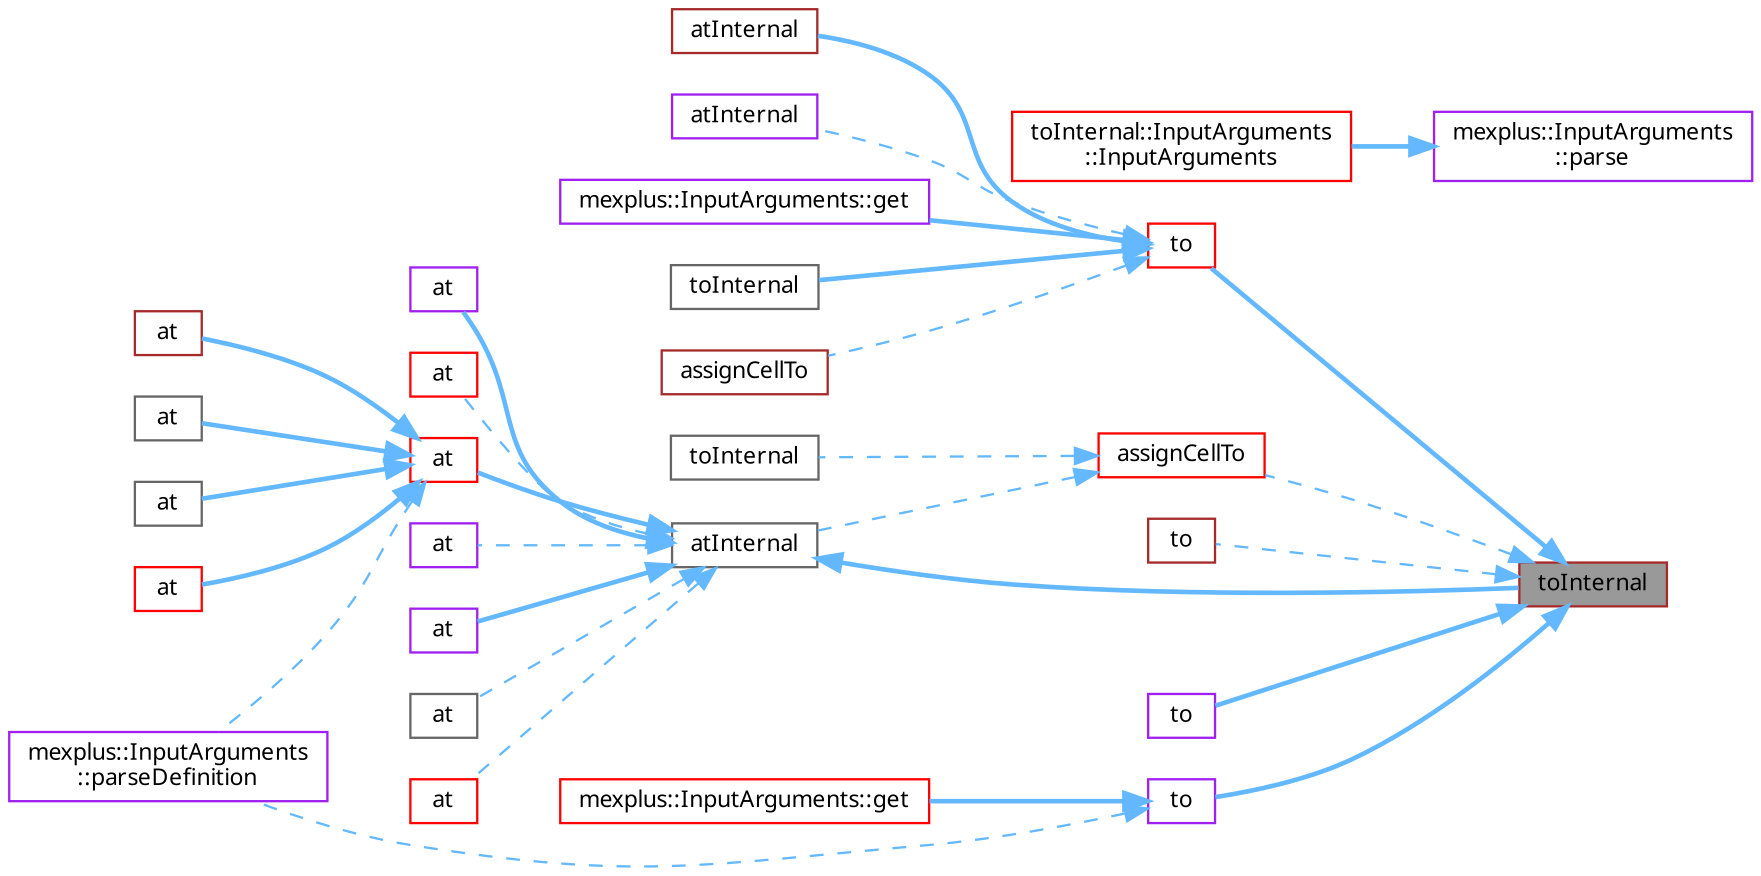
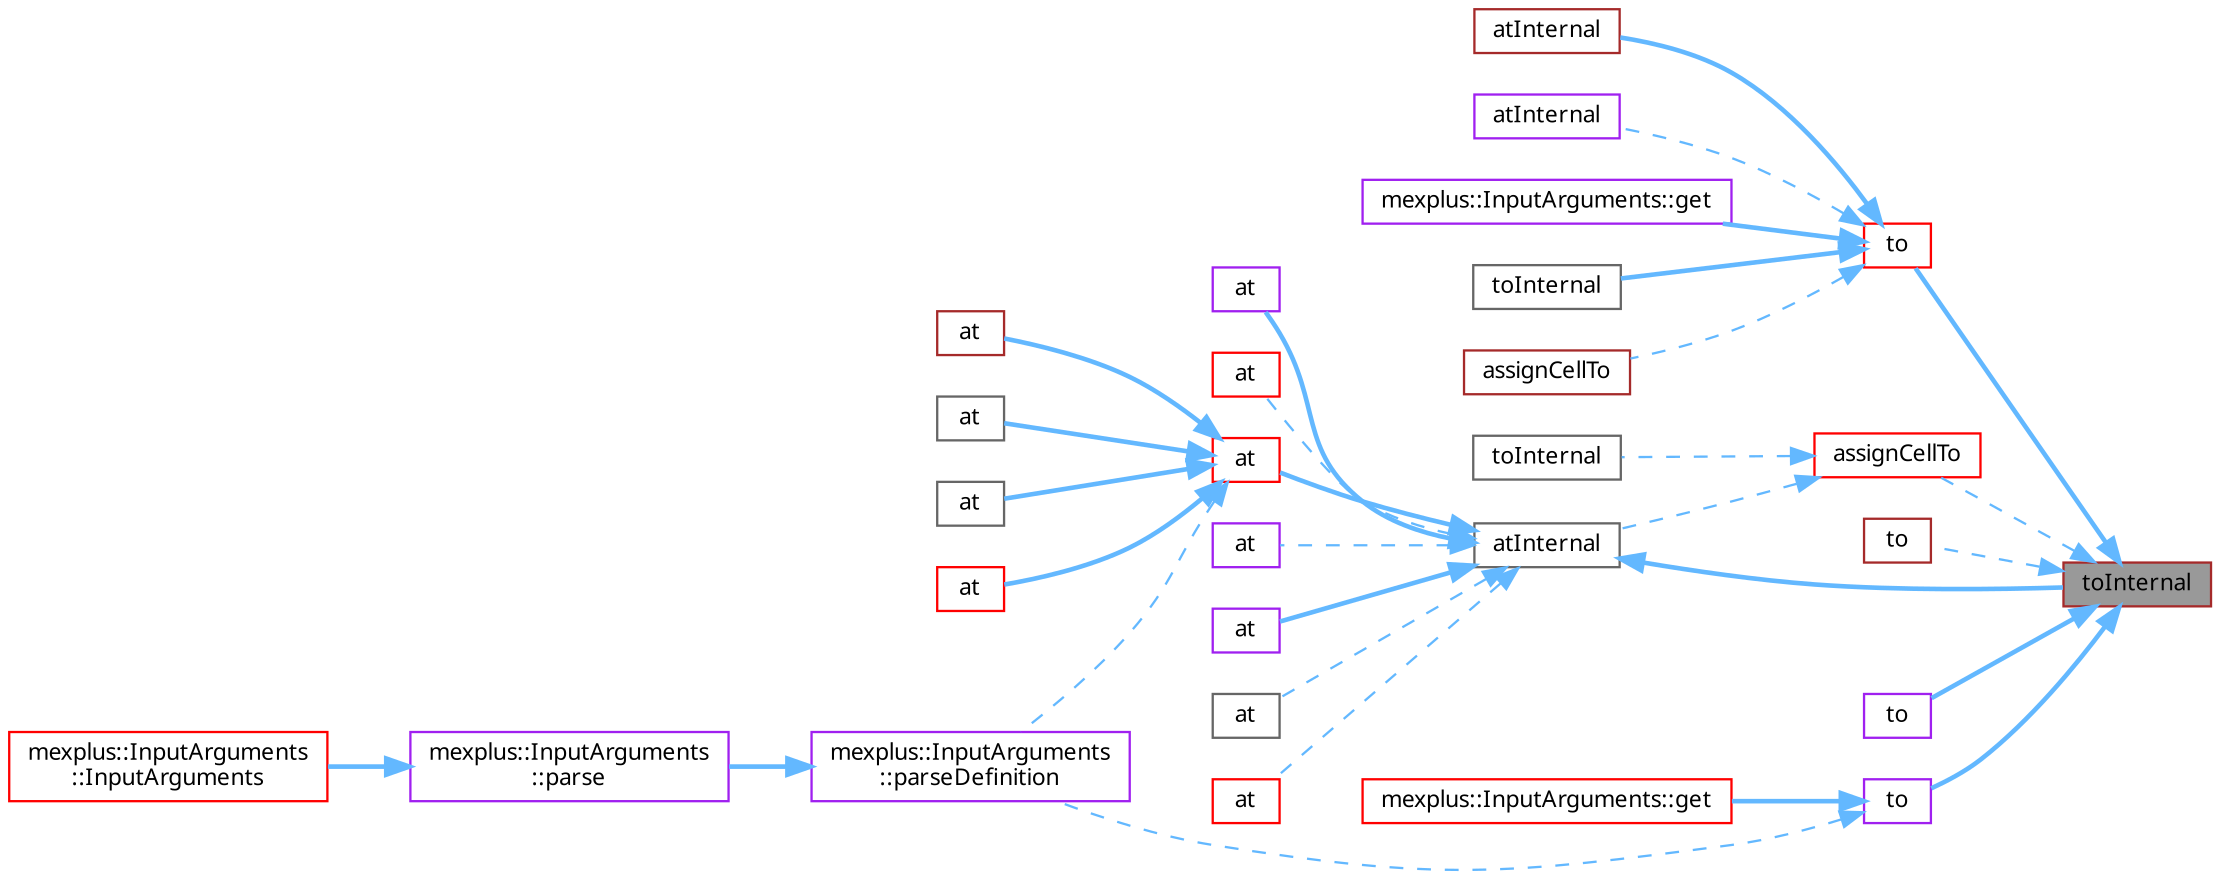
(1182, 146) -> (168, 767)
none -> (758, 767)
